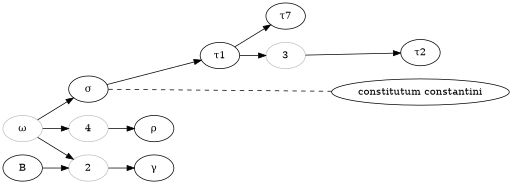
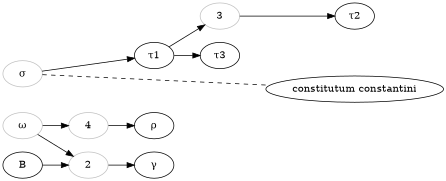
(286, 16) -> (220, 56)
(88, 89) -> (23, 74)
(52, 111) -> none
